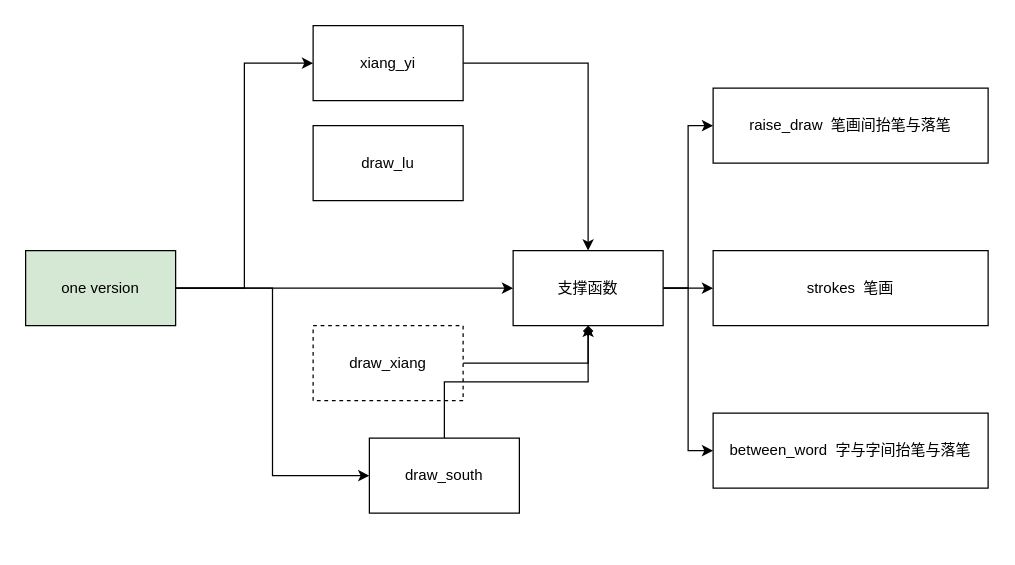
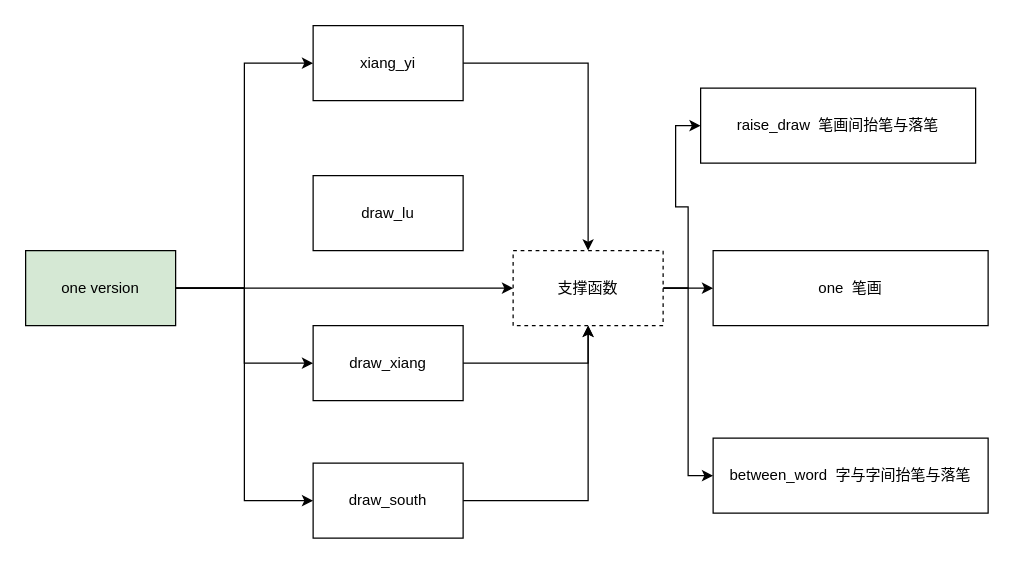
(851, 126) -> (838, 126)
(388, 163) -> (388, 213)
(588, 288) -> (588, 288)
(851, 288) -> (851, 288)
none -> (276, 363)
(388, 363) -> (388, 363)
(464, 363) -> (464, 363)
(851, 451) -> (851, 476)
(444, 476) -> (388, 501)
